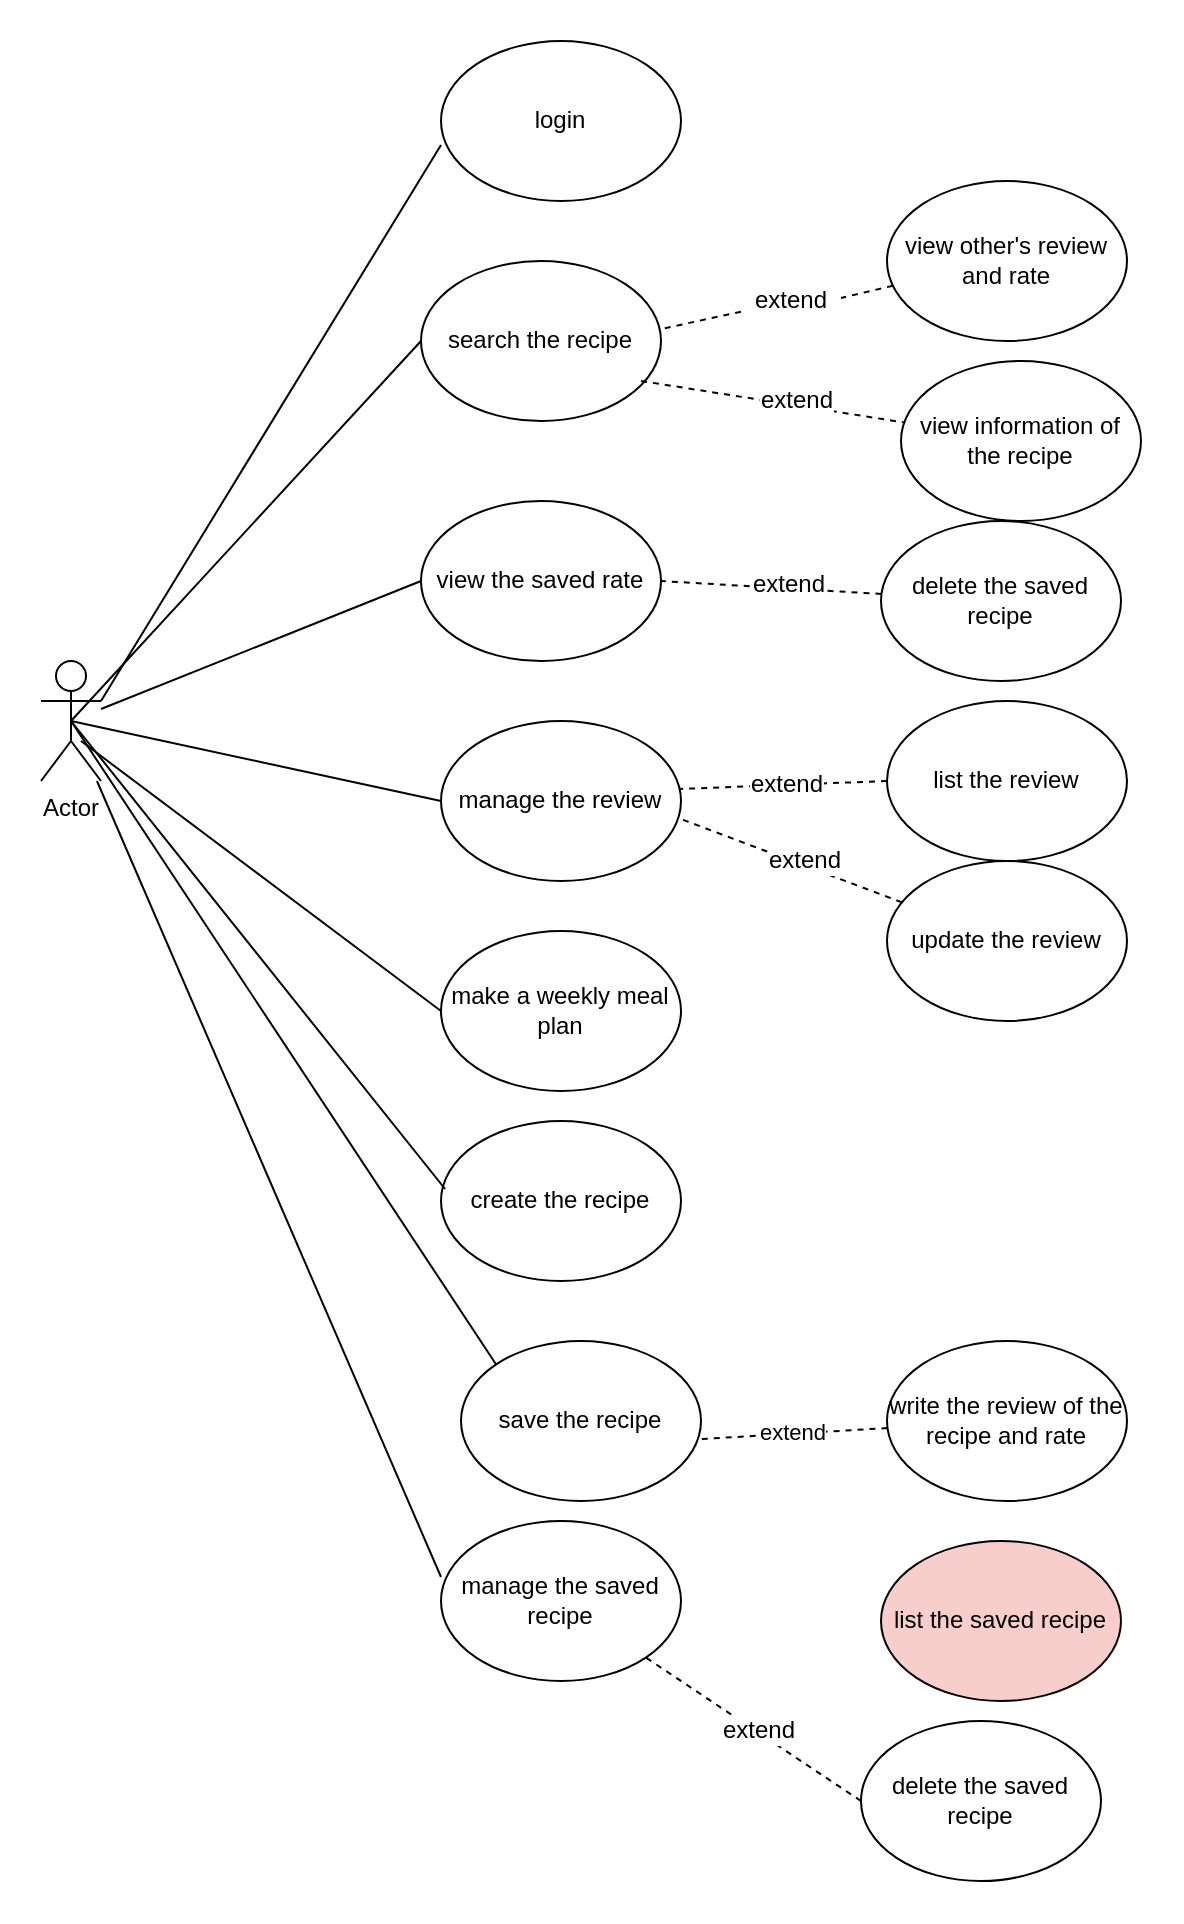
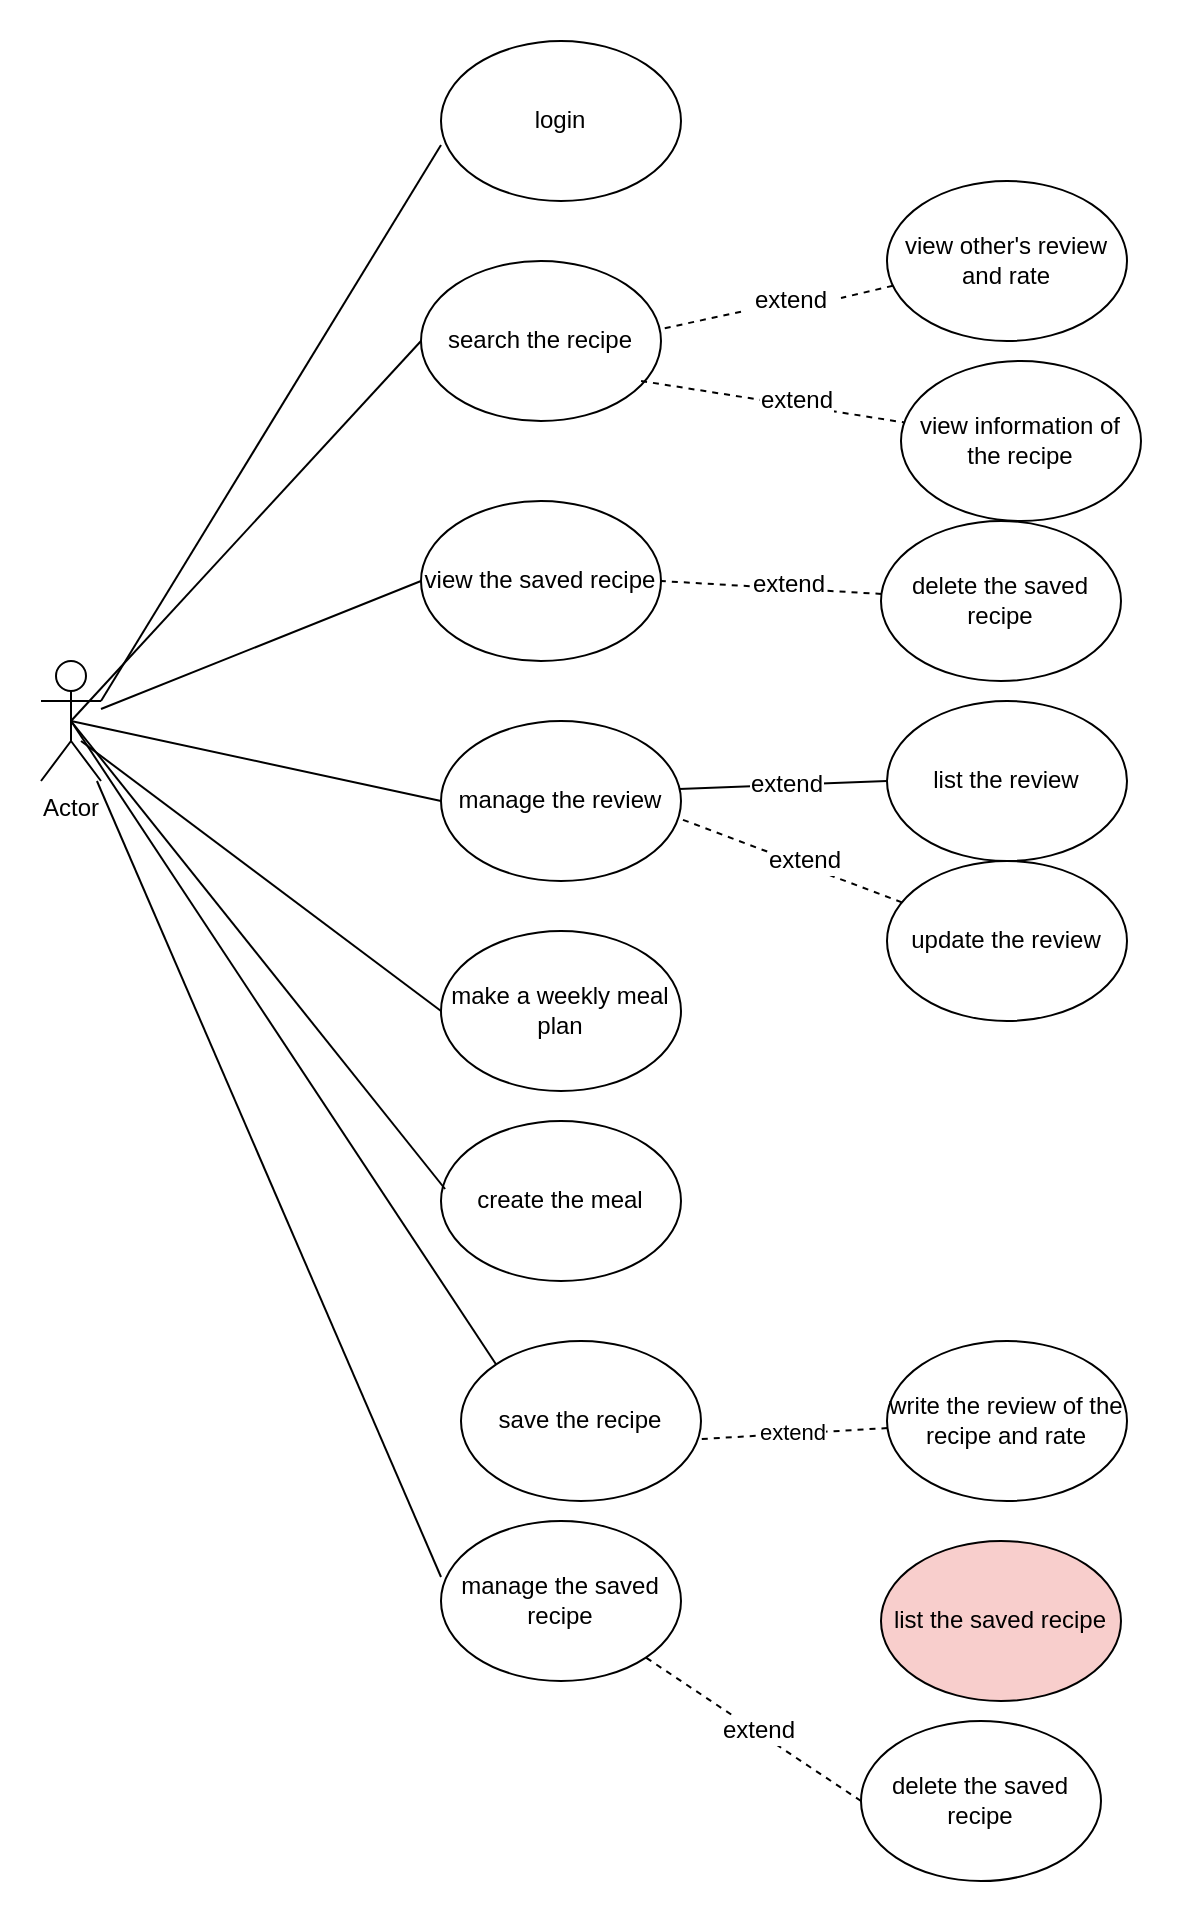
(541, 581) -> (541, 581)
(717, 788) -> (717, 788)
(561, 1201) -> (561, 1201)
